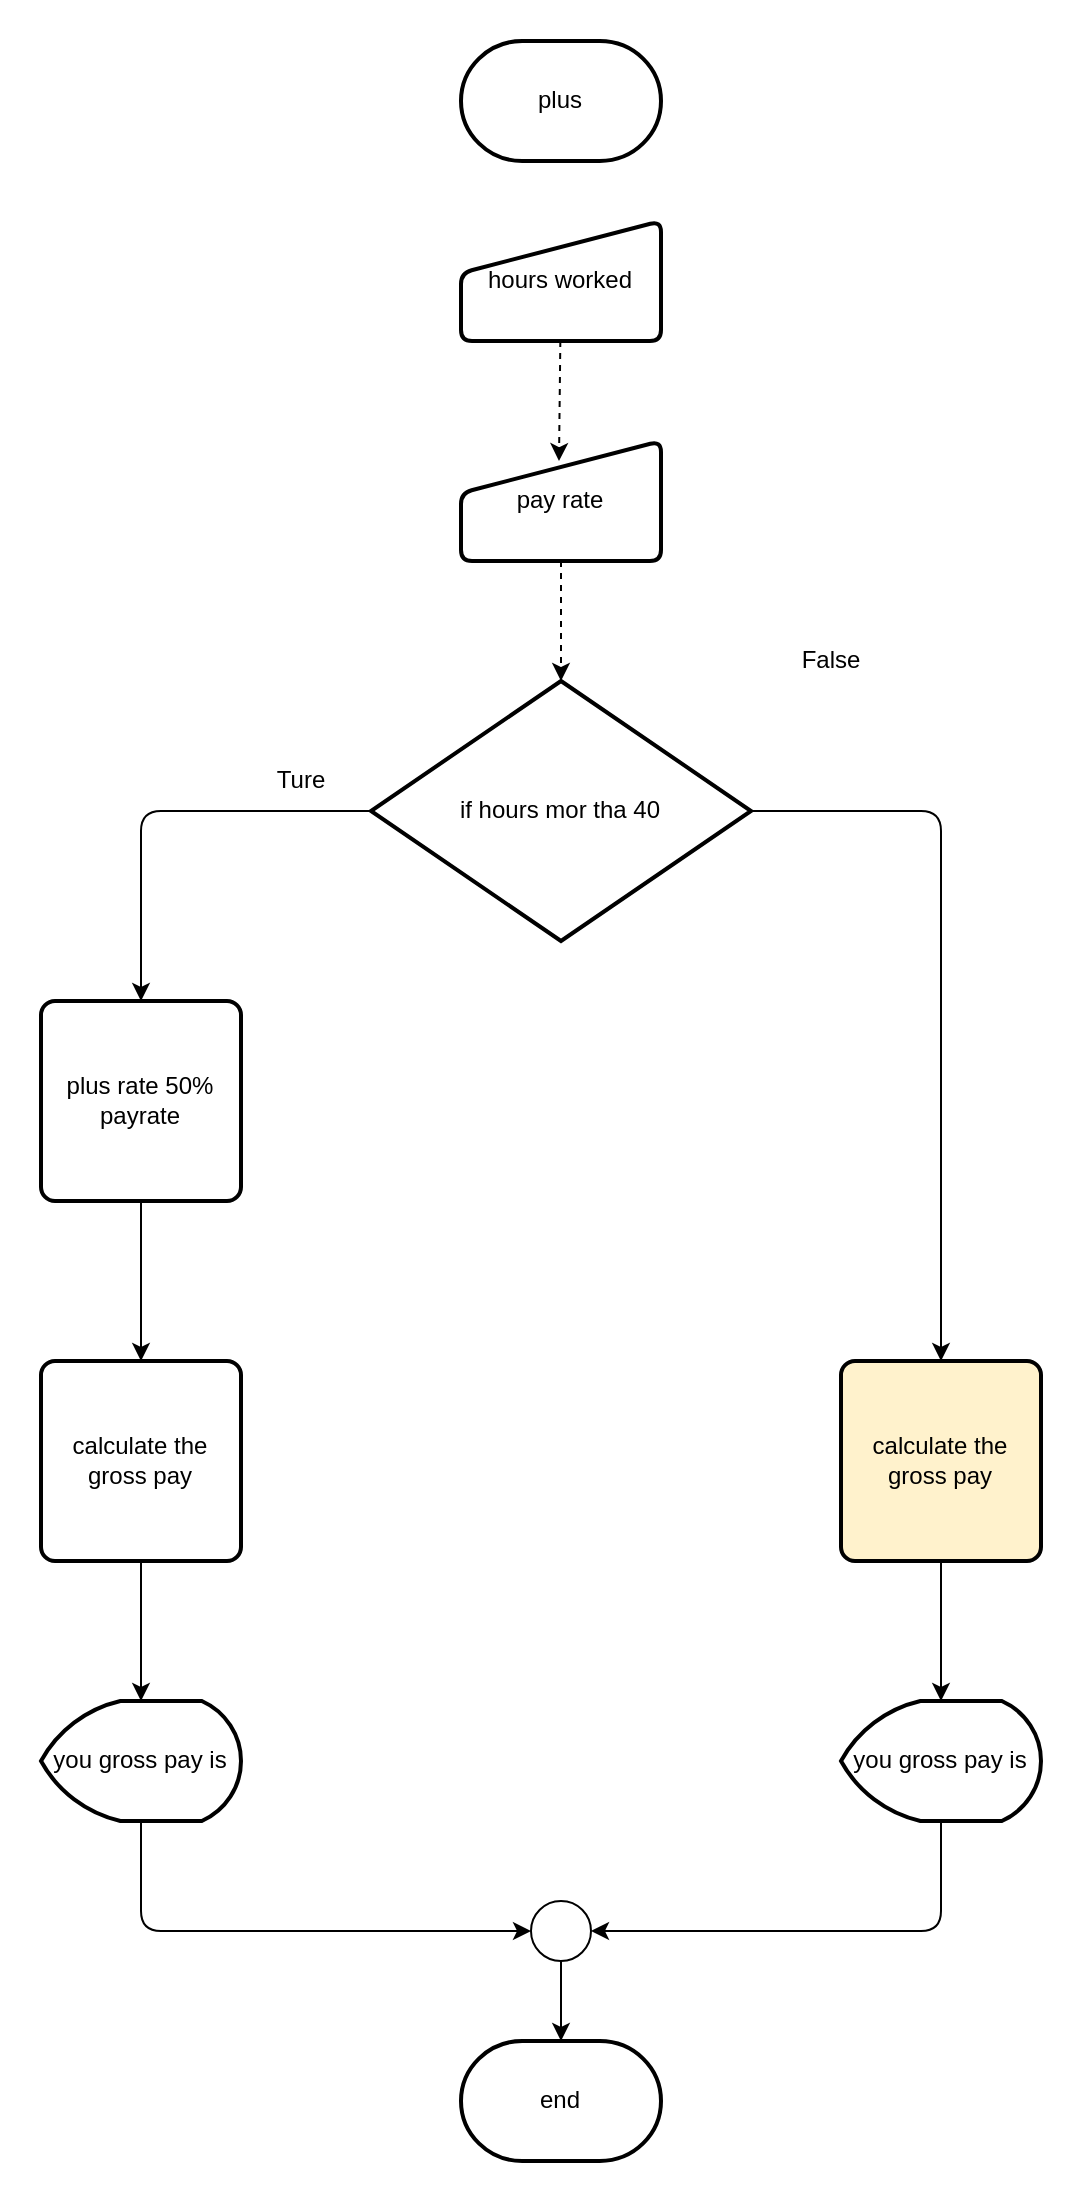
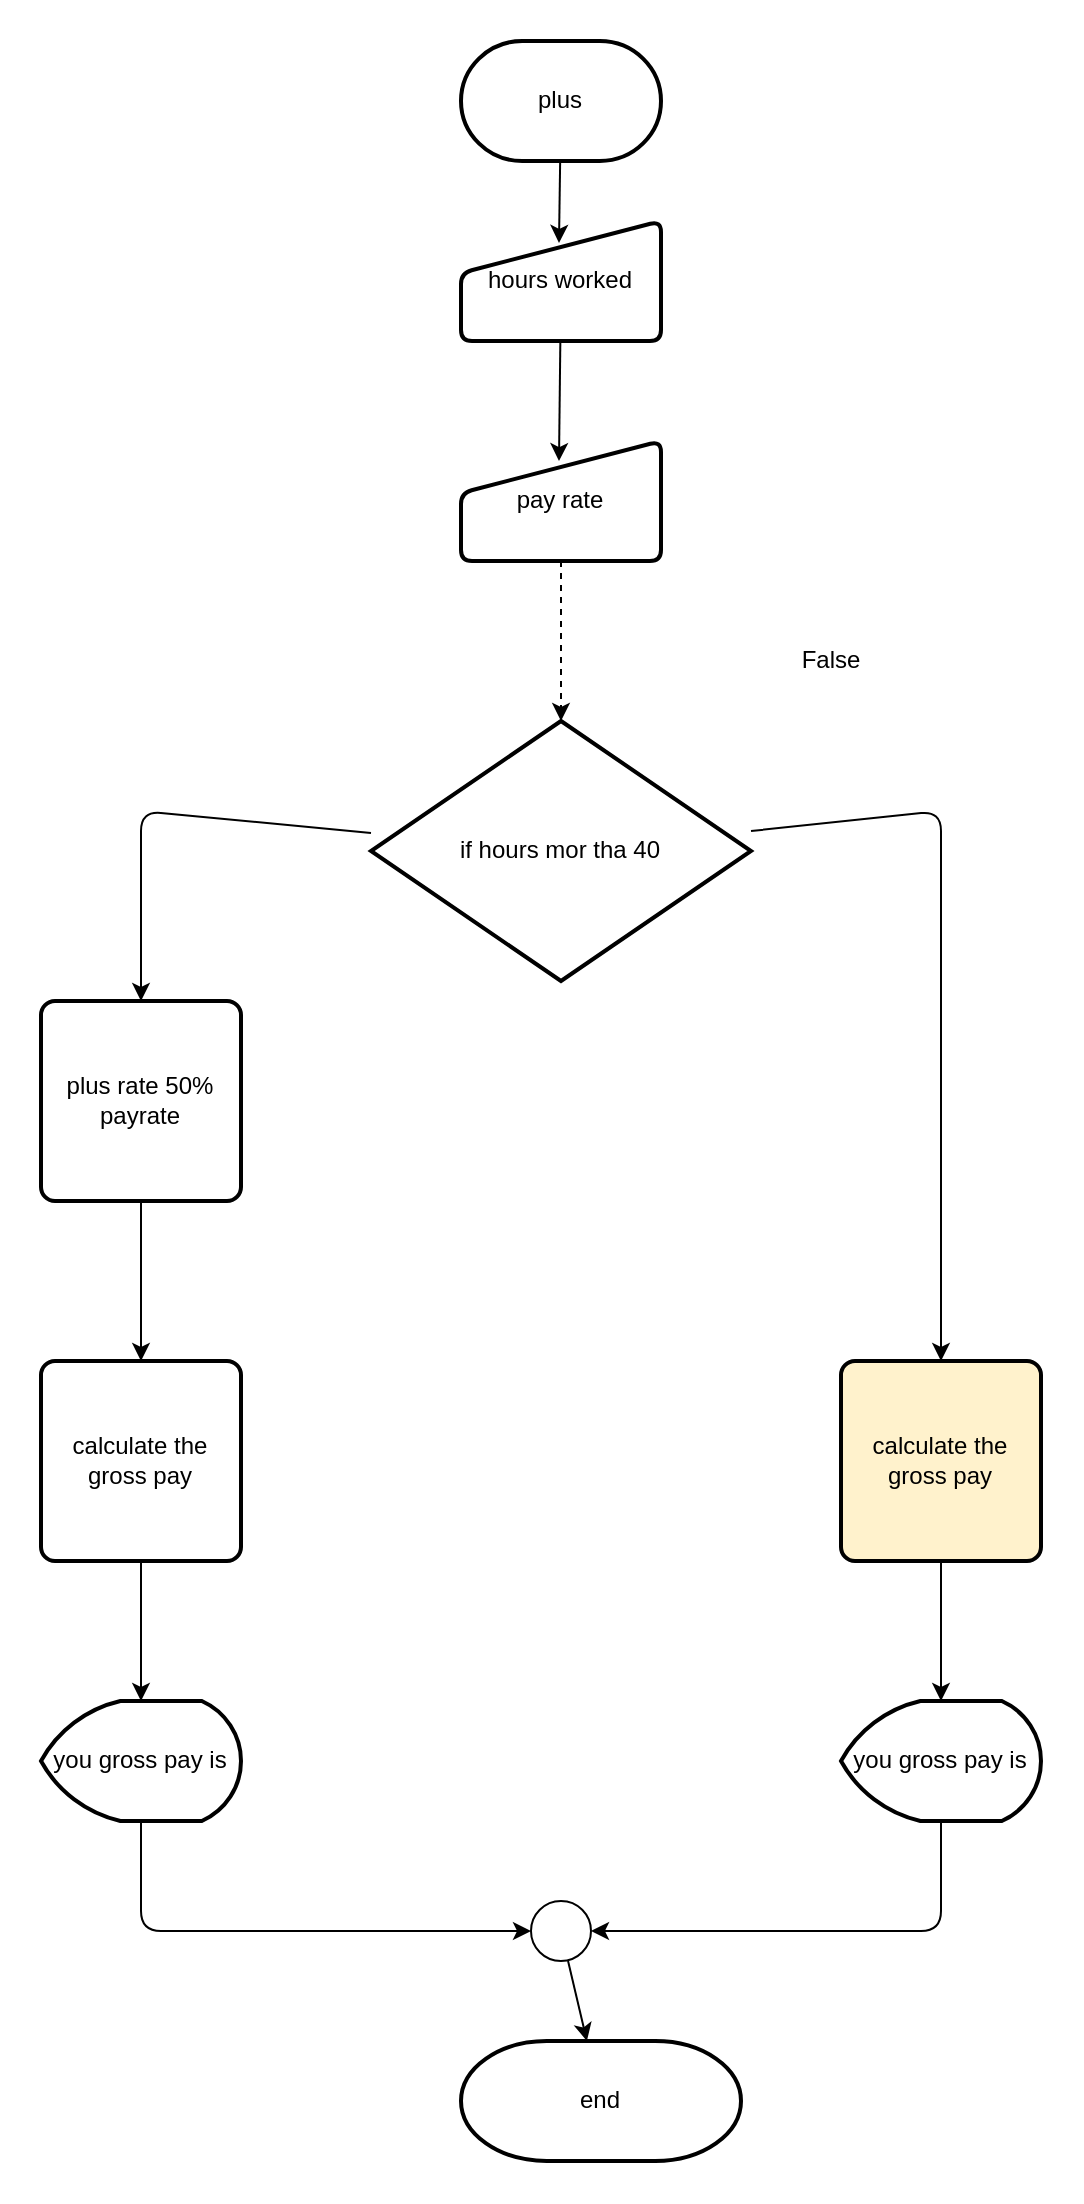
none -> (560, 195)
(560, 396) -> (560, 396)
(301, 781) -> none
(561, 811) -> (561, 851)
(561, 2101) -> (601, 2101)
